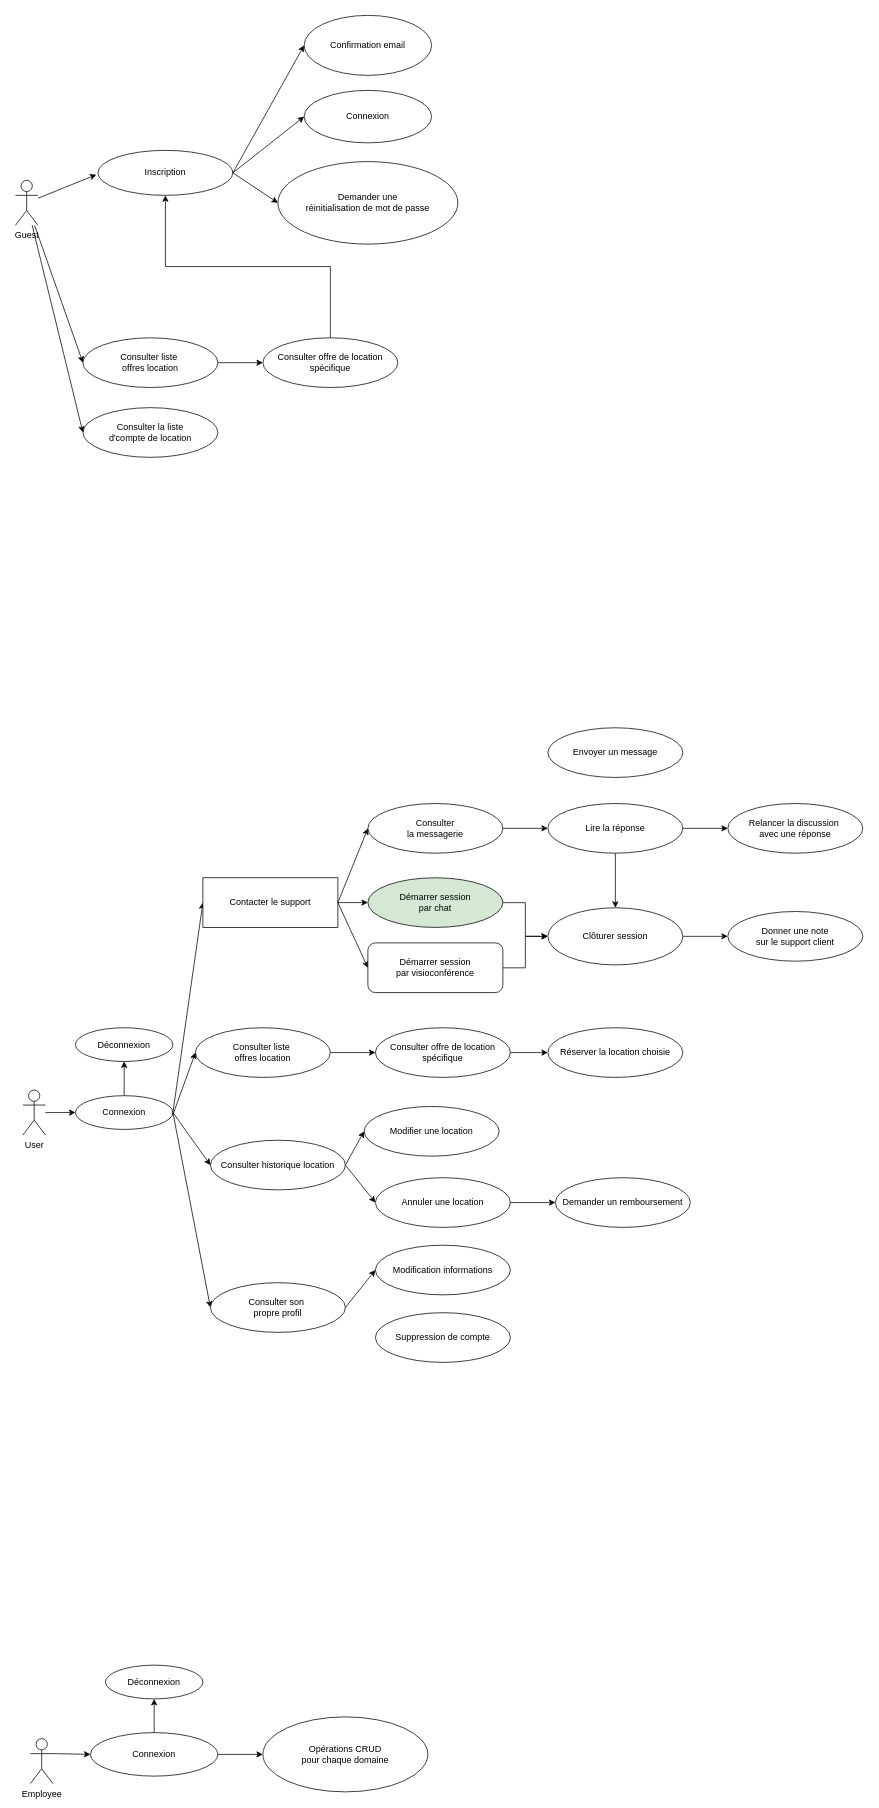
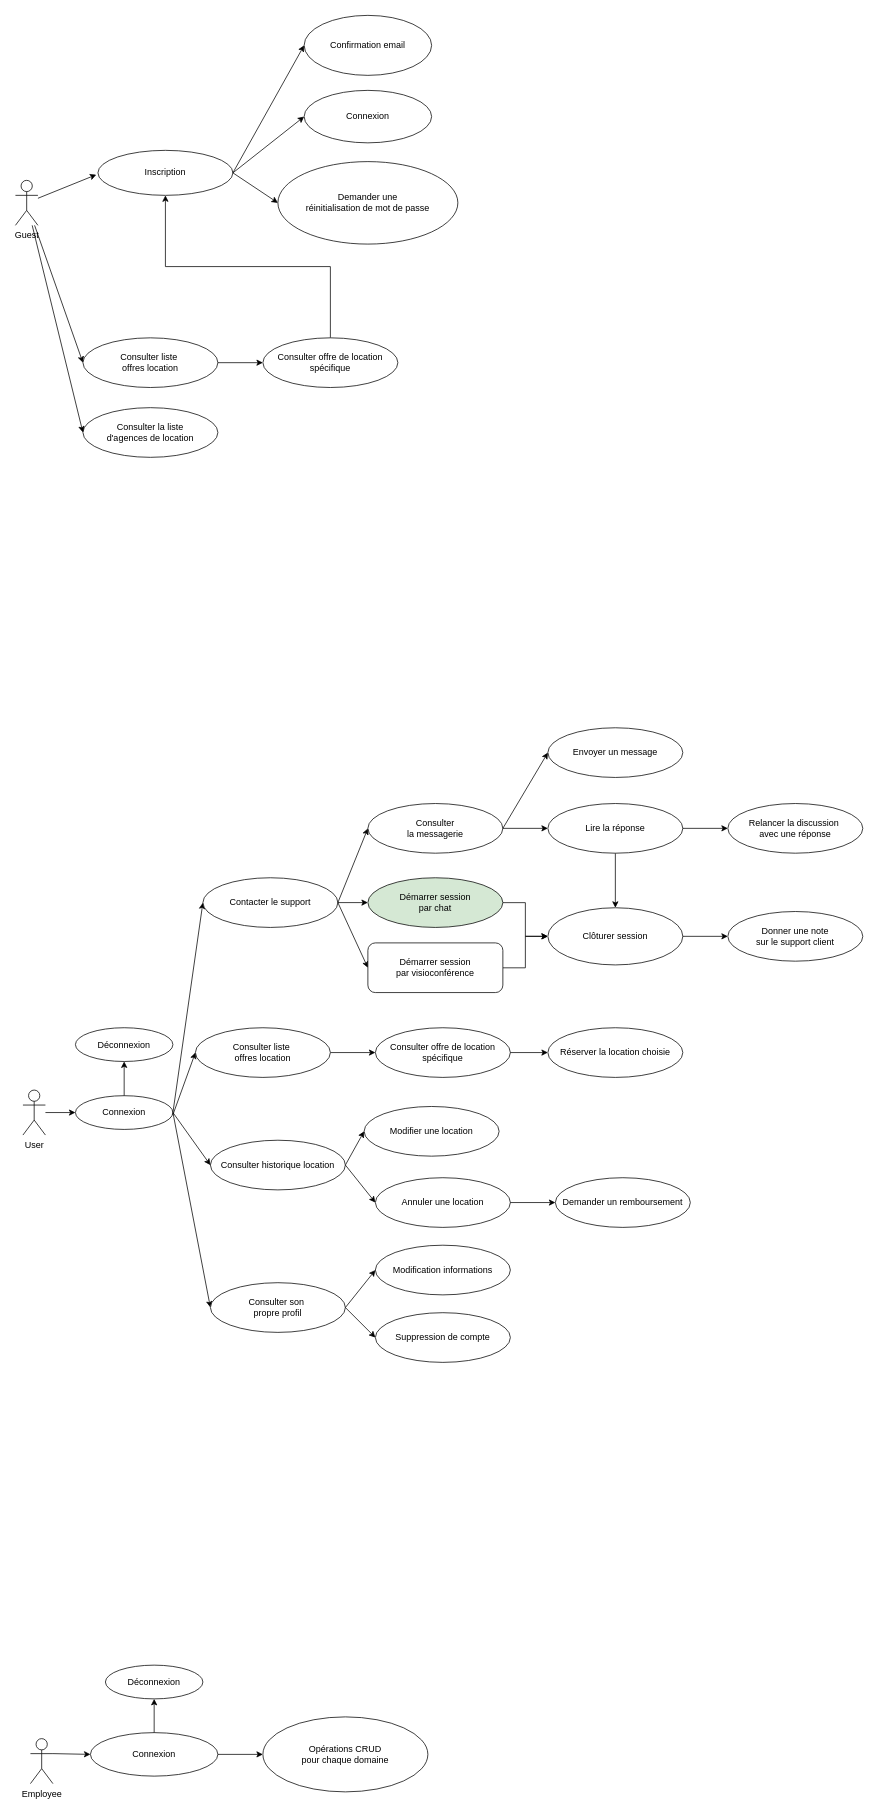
(150, 432) -> (150, 432)
none -> (525, 791)
(270, 903) -> (270, 903)
none -> (358, 1321)
